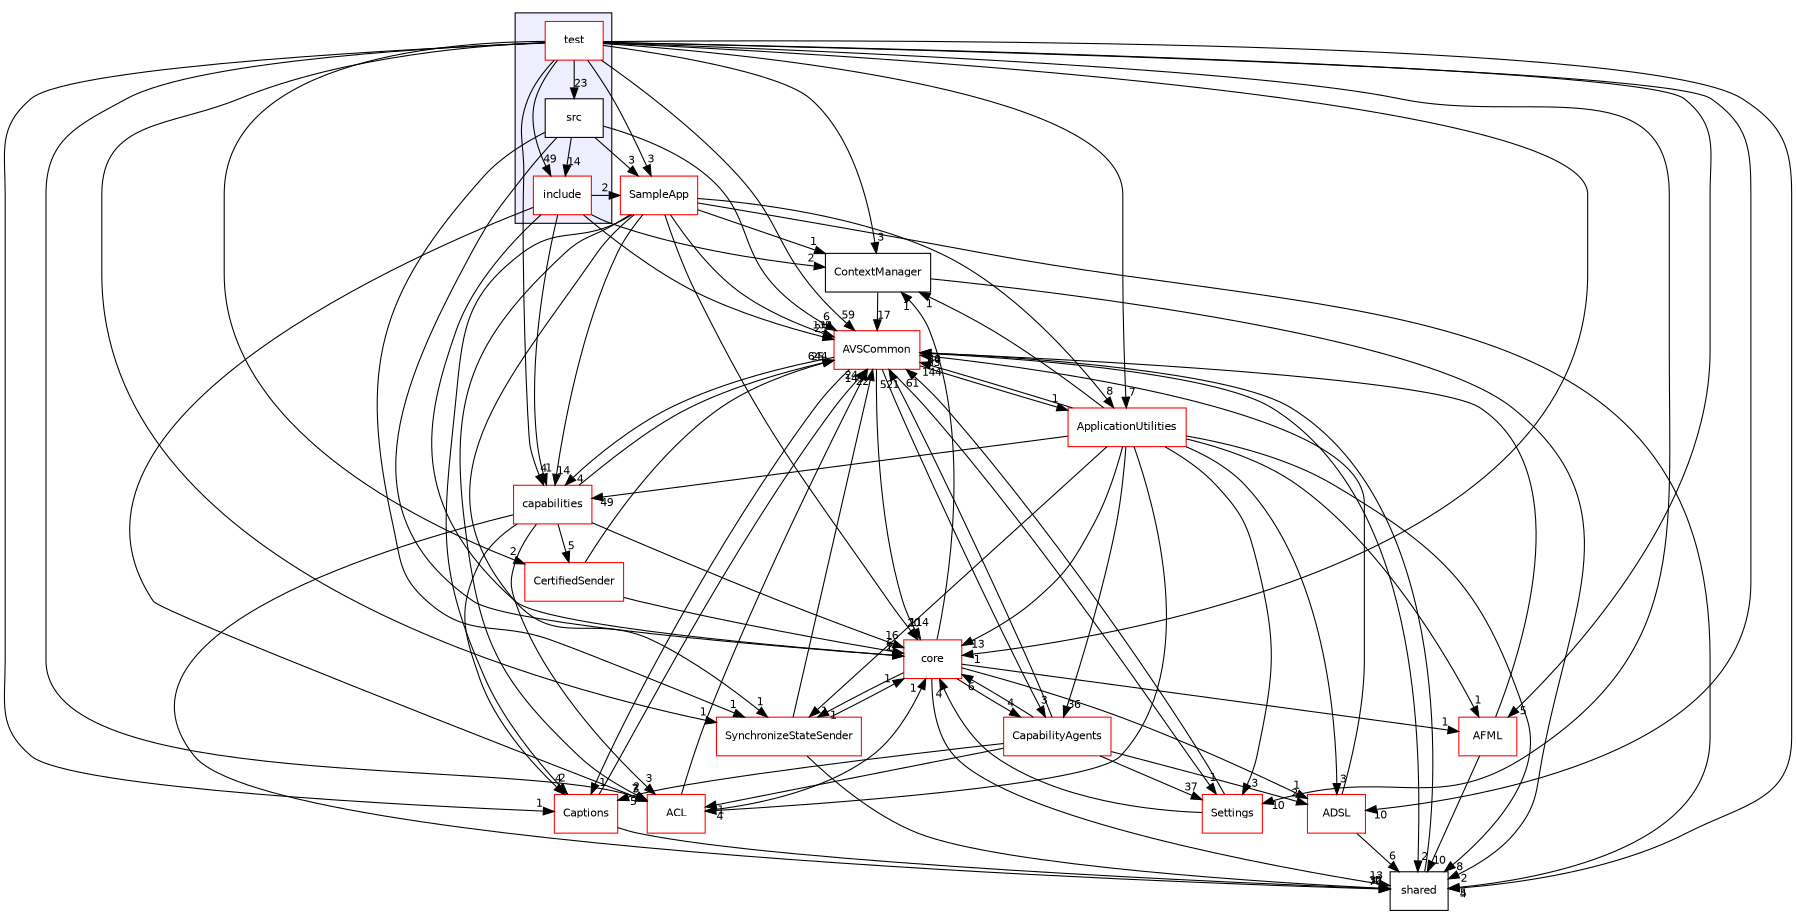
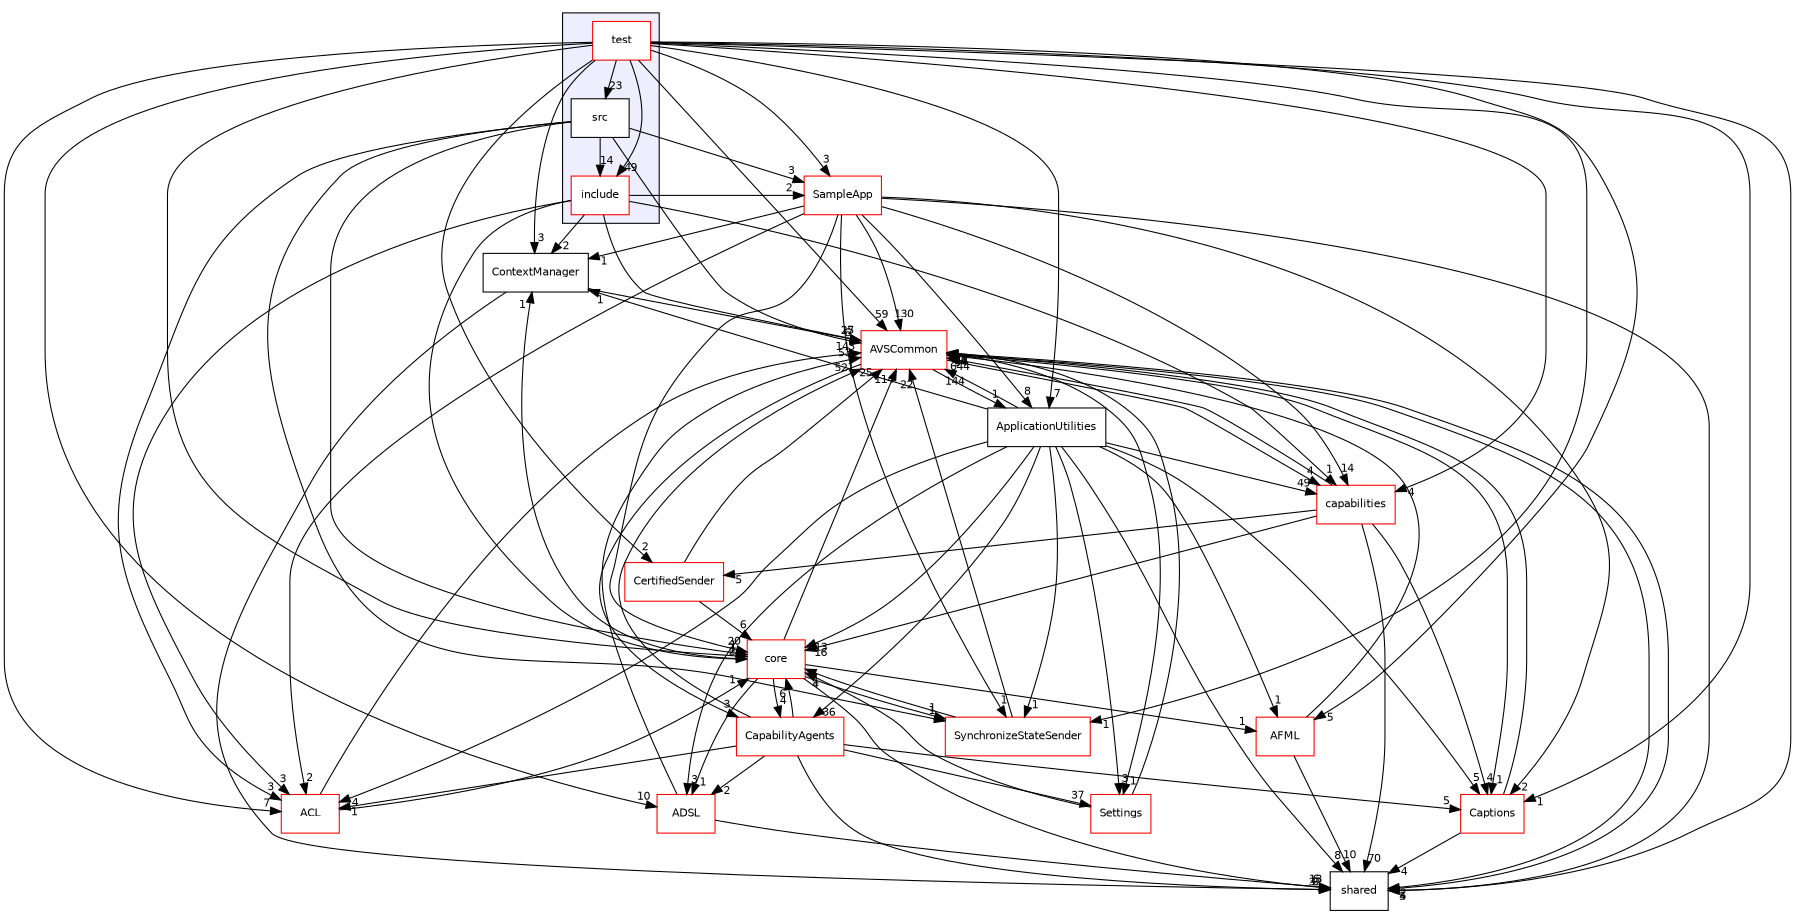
(1597, 111) -> none
(1127, 427) -> (1047, 427)
(883, 502) -> (835, 516)
none -> (1311, 591)
(547, 667) -> (176, 328)
(1080, 864) -> (1037, 873)
